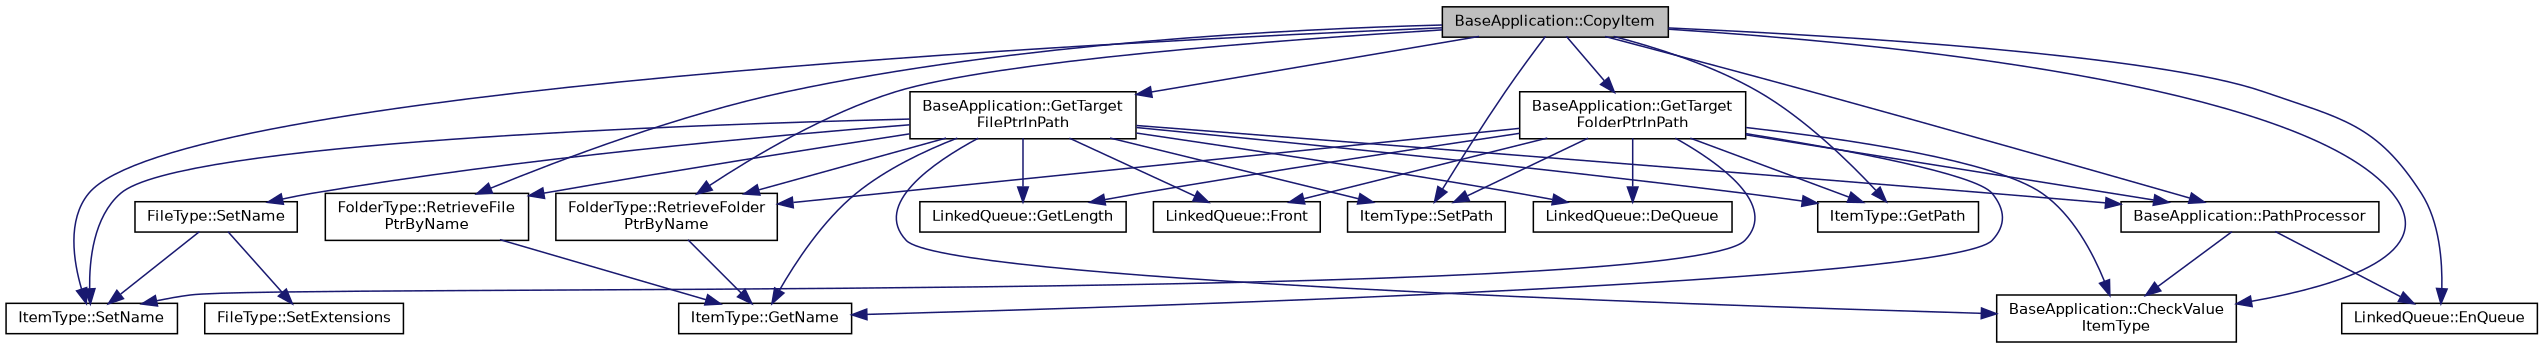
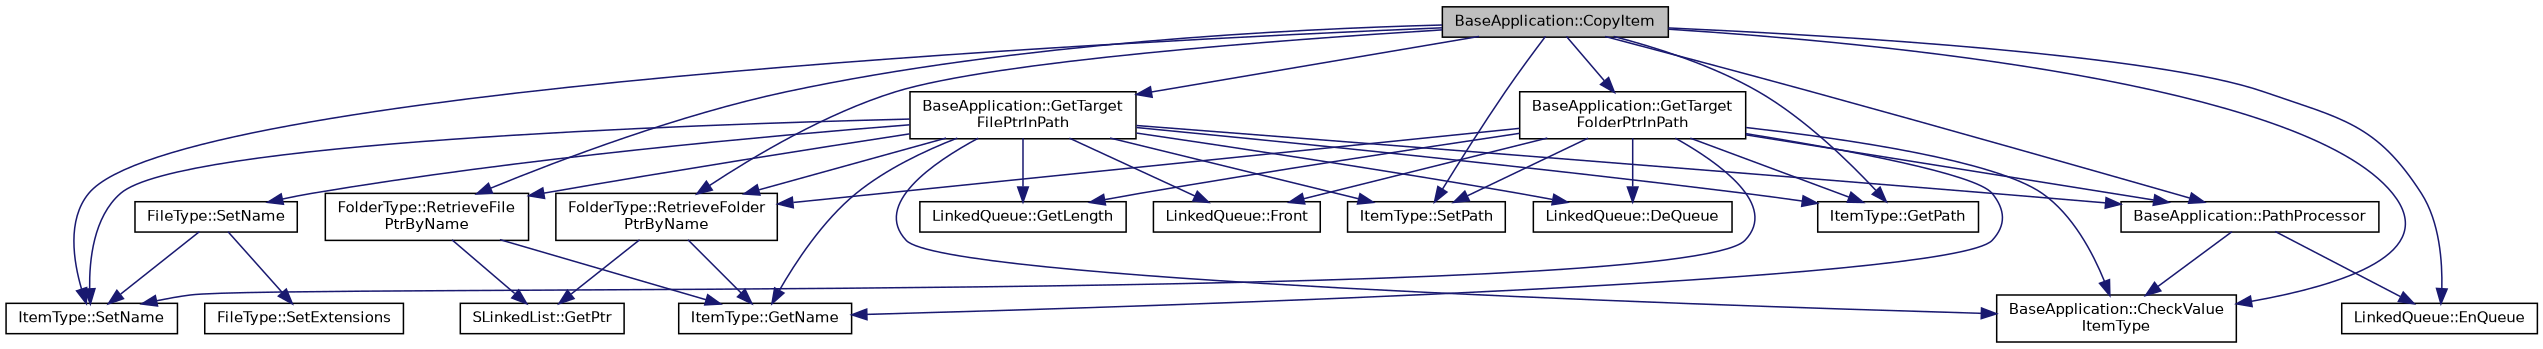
none -> (542, 318)
